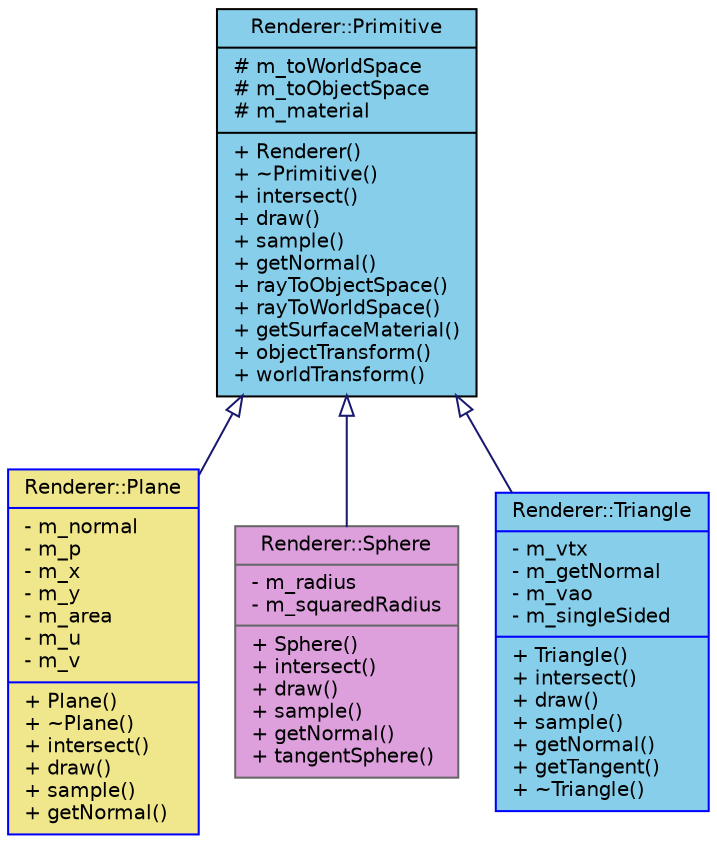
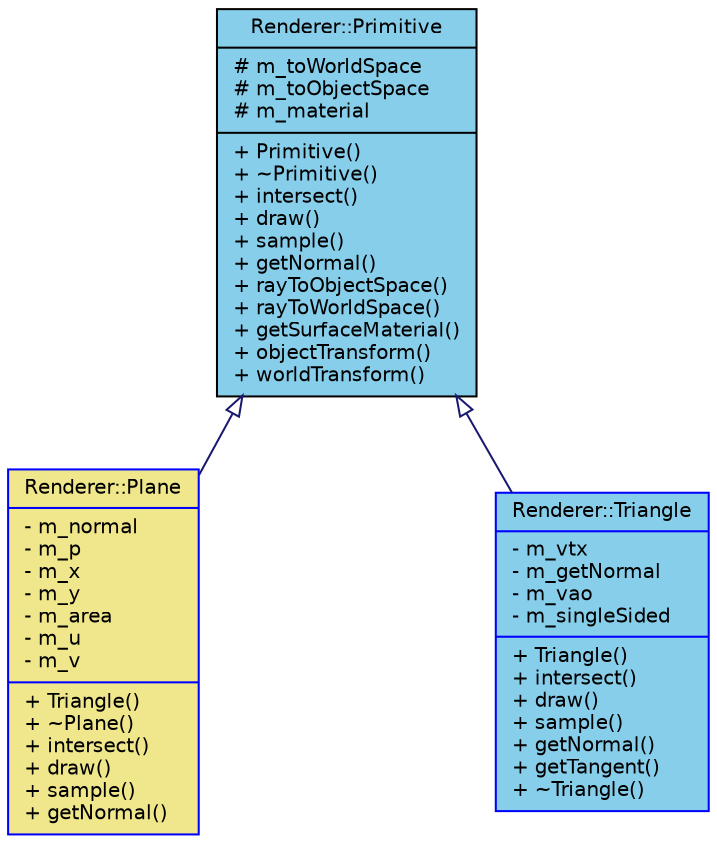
(298, 152) -> (298, 152)
(347, 652) -> none
(71, 702) -> (83, 702)
